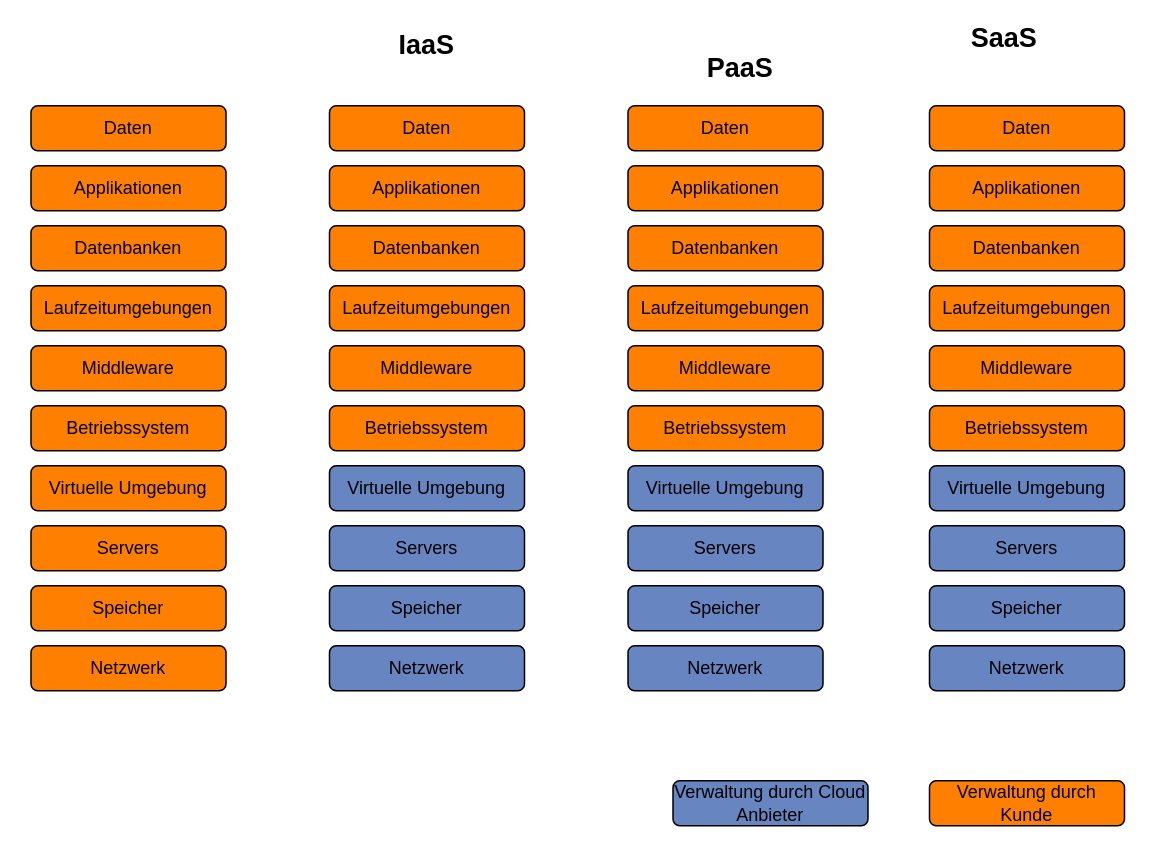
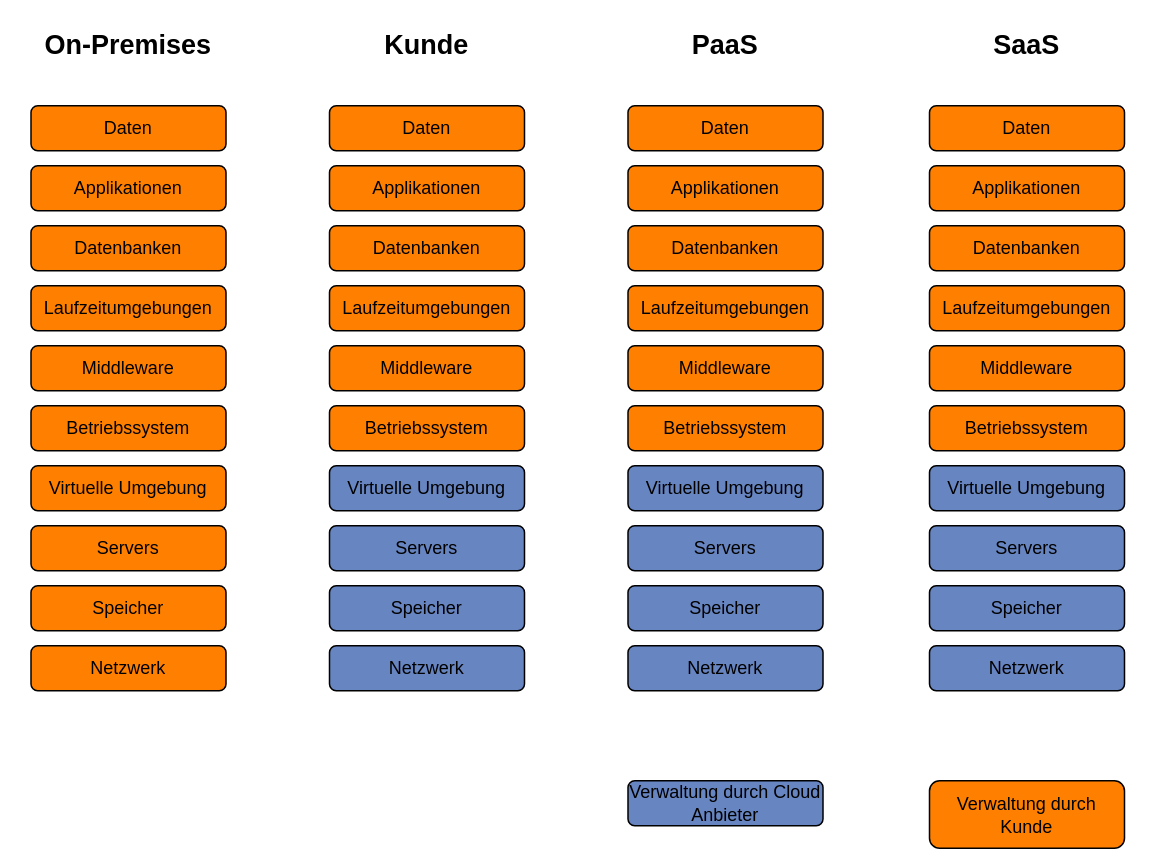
(1004, 38) -> (1027, 46)
none -> (128, 46)
(427, 46) -> (427, 46)
(740, 68) -> (725, 46)
(770, 803) -> (725, 803)
(1027, 803) -> (1027, 815)
